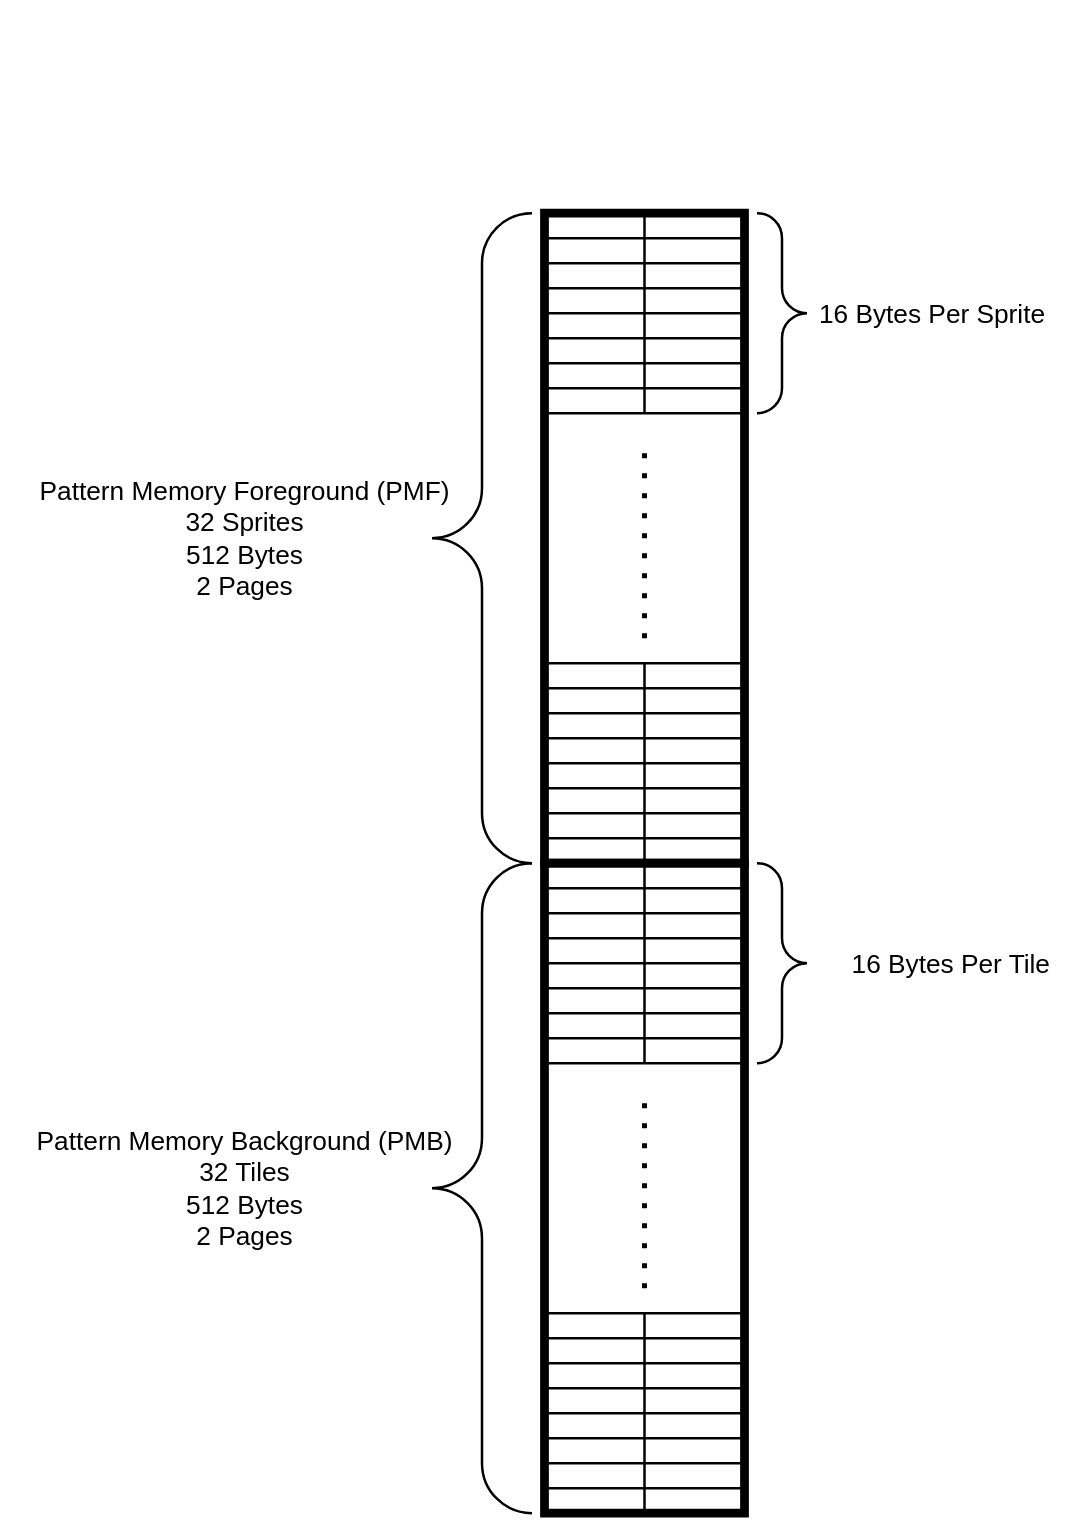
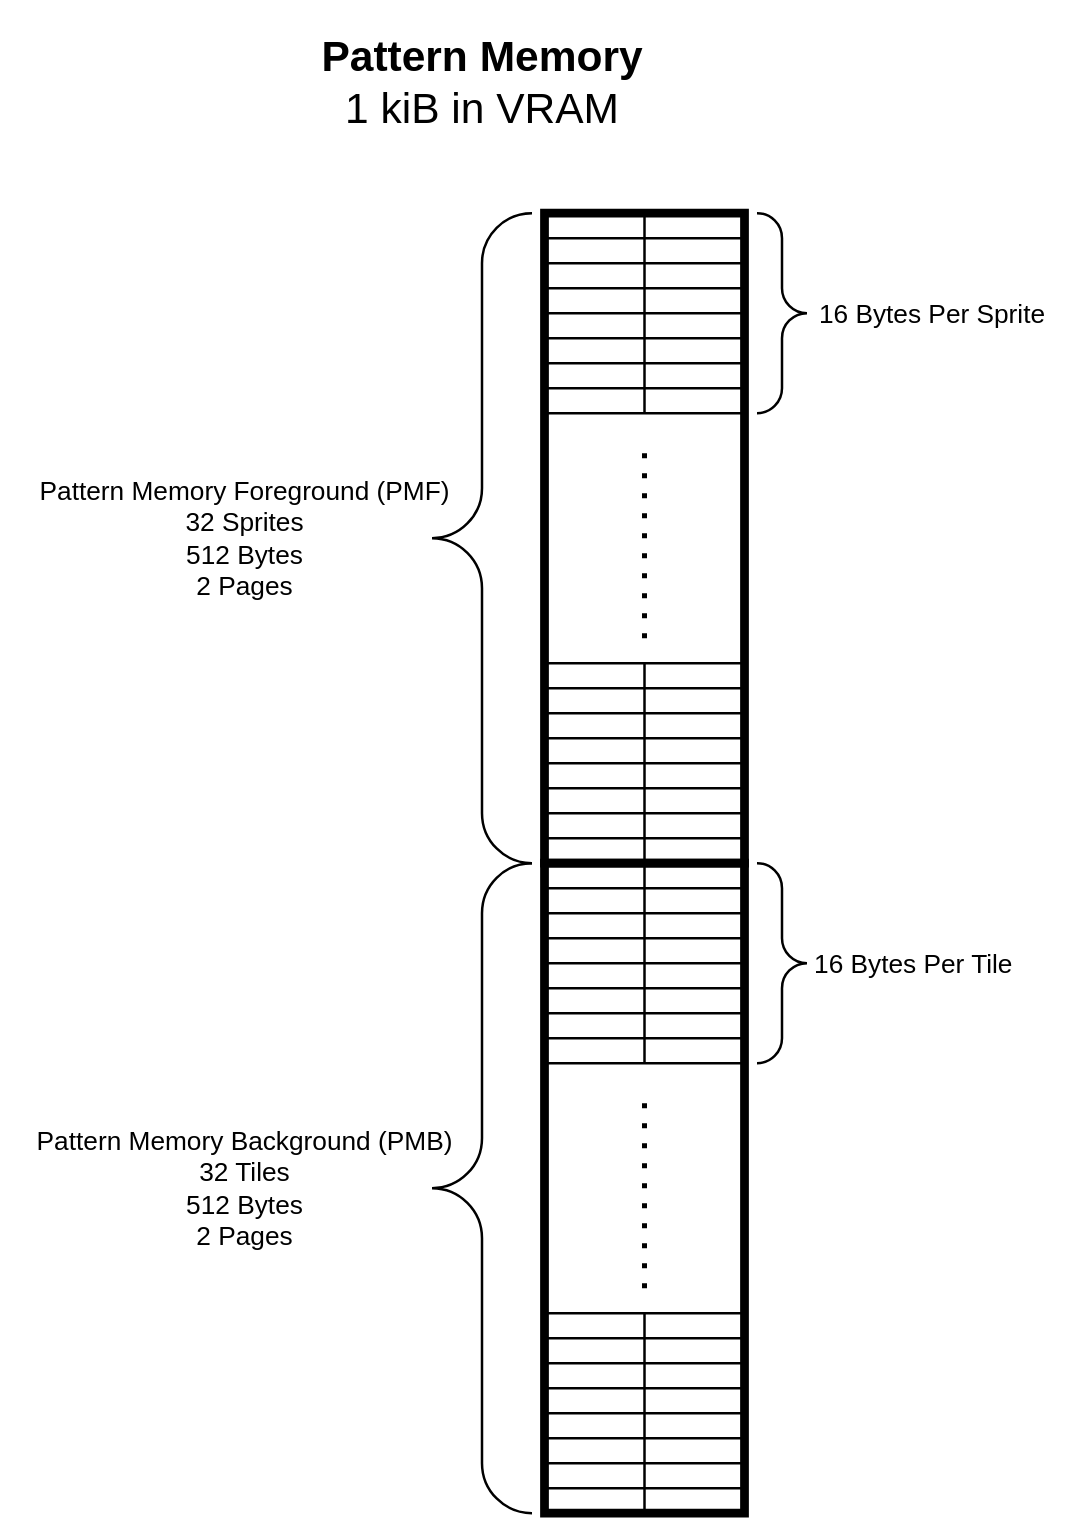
none -> (482, 82)
(951, 963) -> (913, 963)
